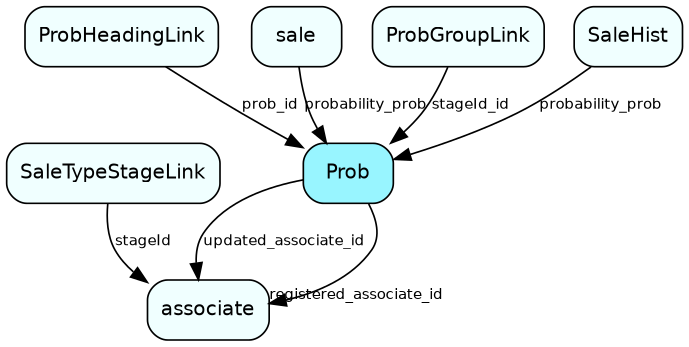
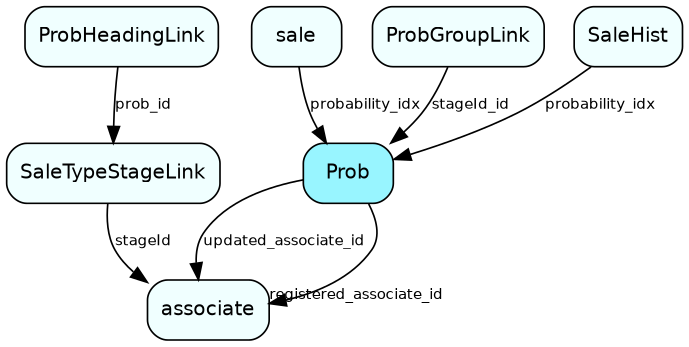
(226, 104) -> (115, 96)
(366, 105) -> (366, 105)
(601, 105) -> (601, 105)
